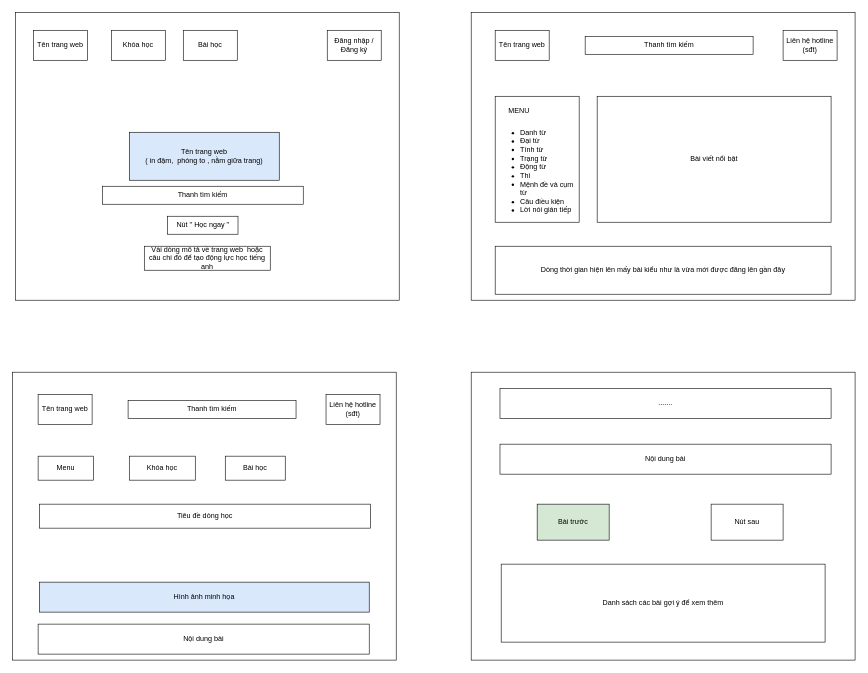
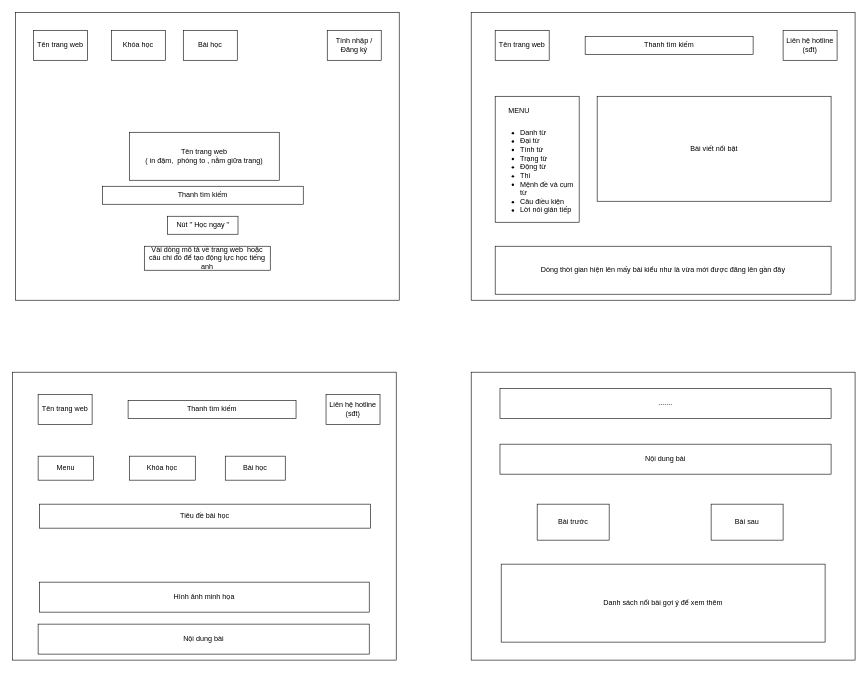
(354, 45) -> (354, 45)
(204, 156) -> (204, 156)
(714, 159) -> (714, 149)
(205, 516) -> (205, 516)
(573, 522) -> (573, 522)
(747, 522) -> (747, 522)
(204, 597) -> (204, 597)
(663, 603) -> (663, 603)
